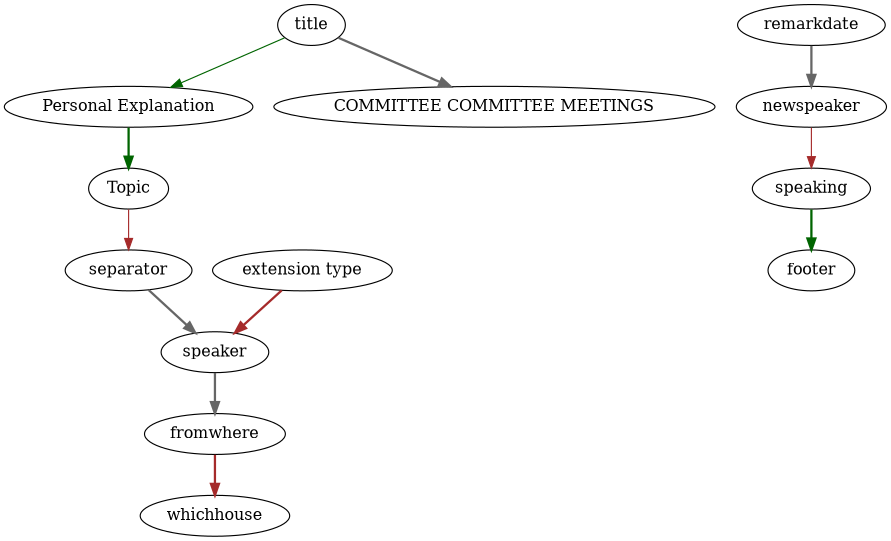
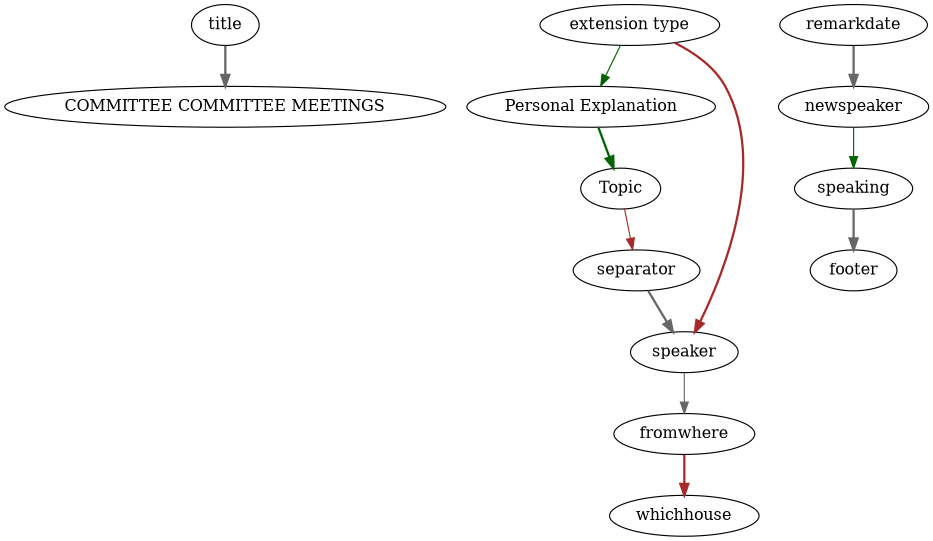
(233, 60) -> (613, 60)
(811, 142) -> (854, 142)
(811, 224) -> (854, 224)
(215, 388) -> (684, 388)
